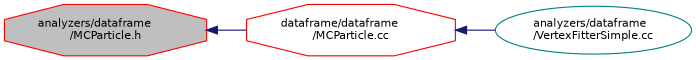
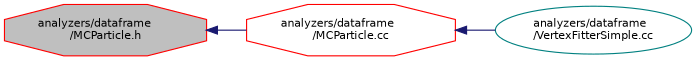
(351, 30) -> (351, 30)
